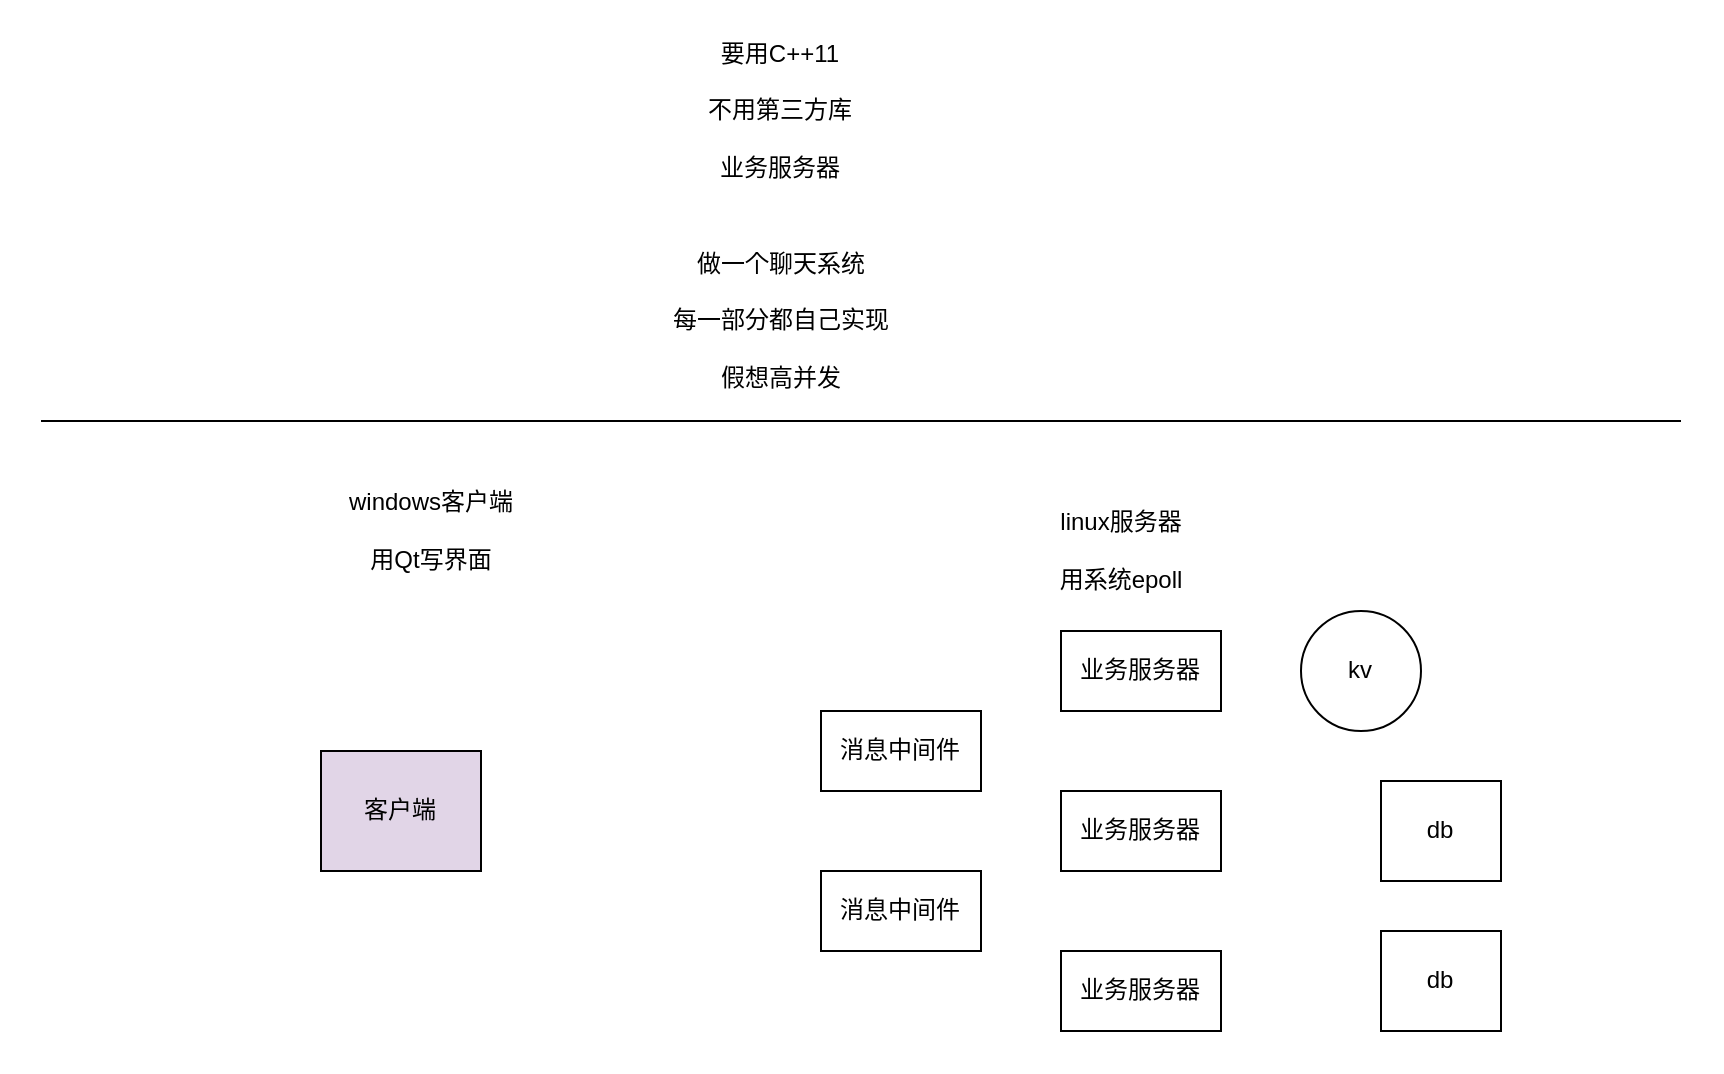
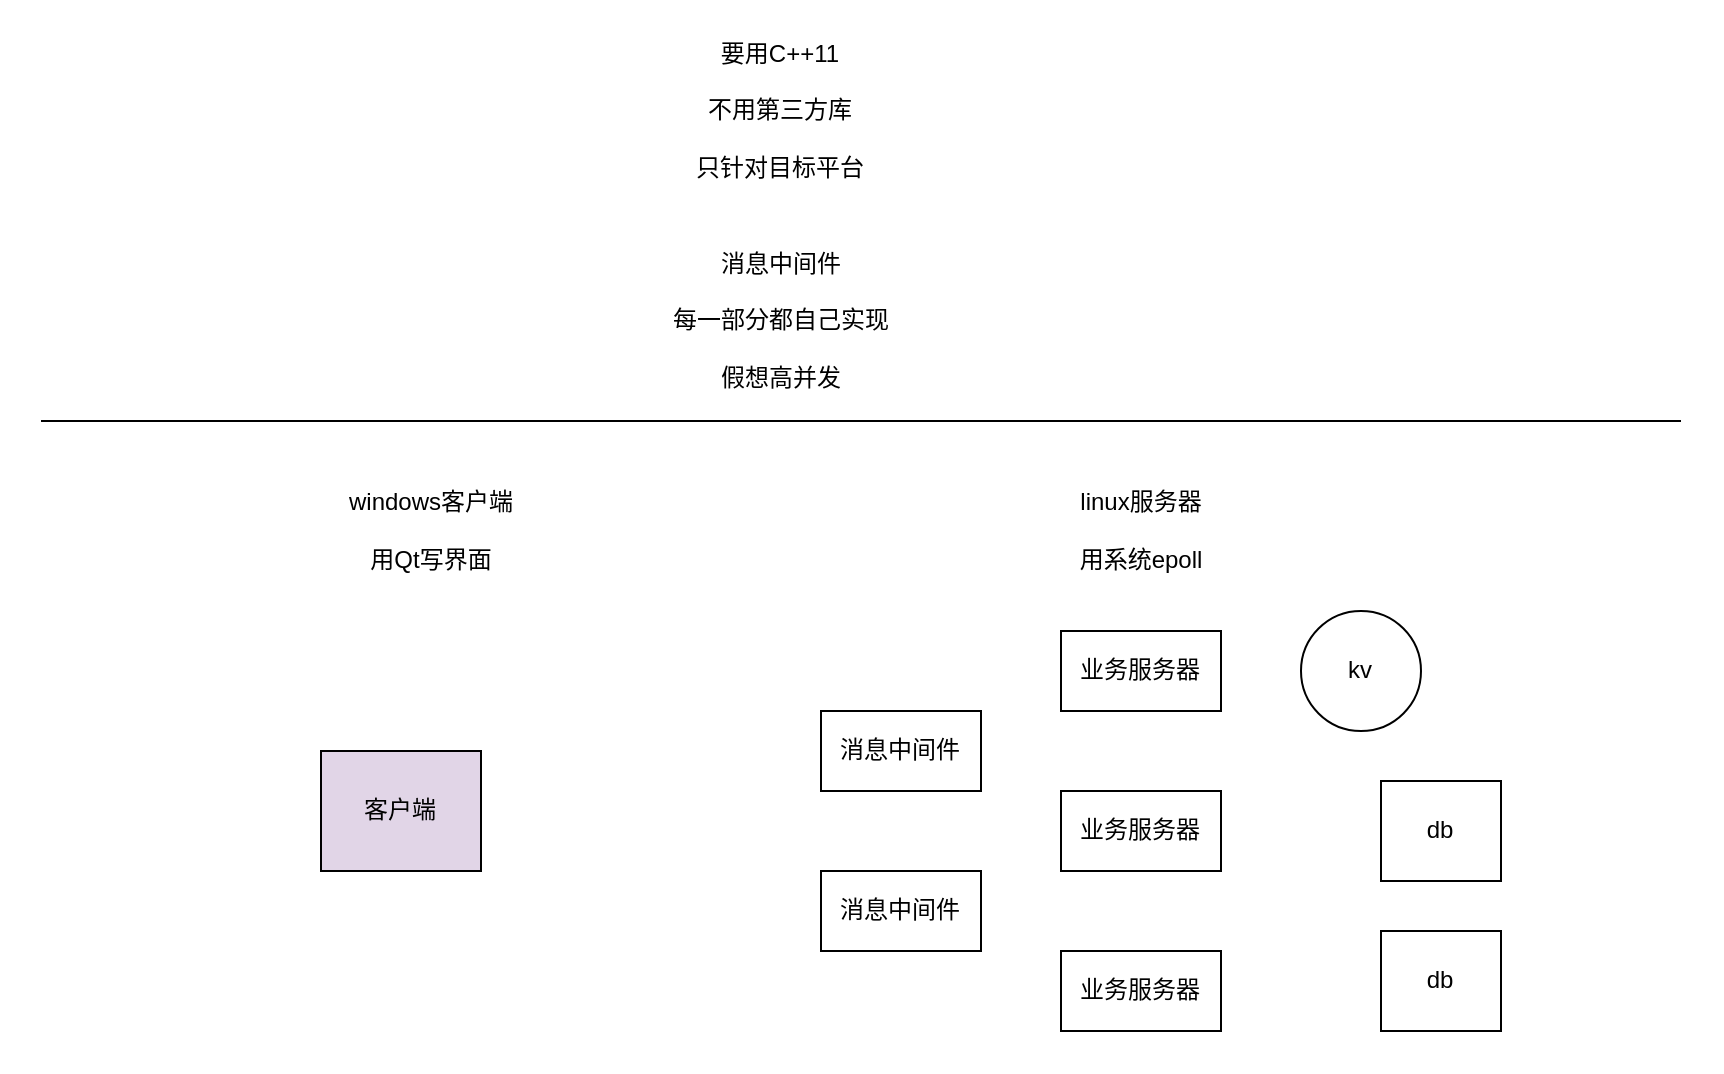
(781, 111) -> (781, 111)
(782, 321) -> (782, 321)
(1121, 551) -> (1141, 531)
